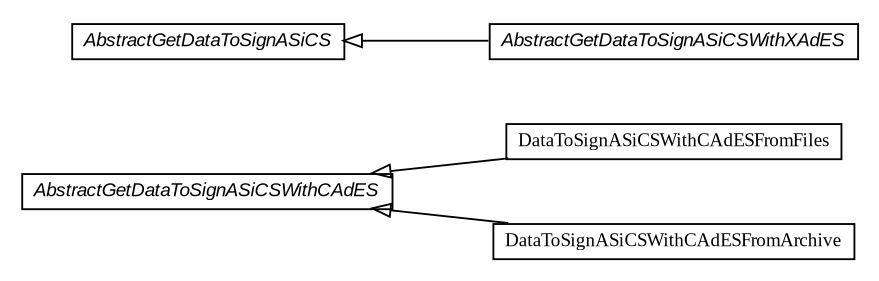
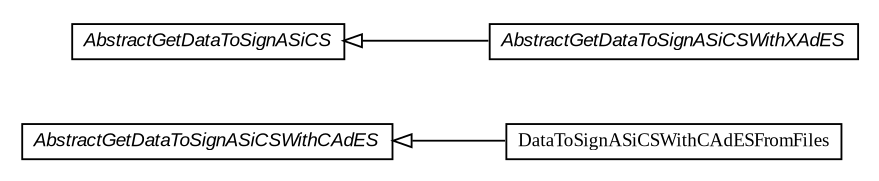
(673, 241) -> none
